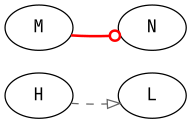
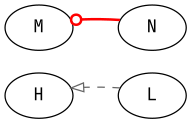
(90, 36) -> (101, 19)
(89, 104) -> (102, 87)
